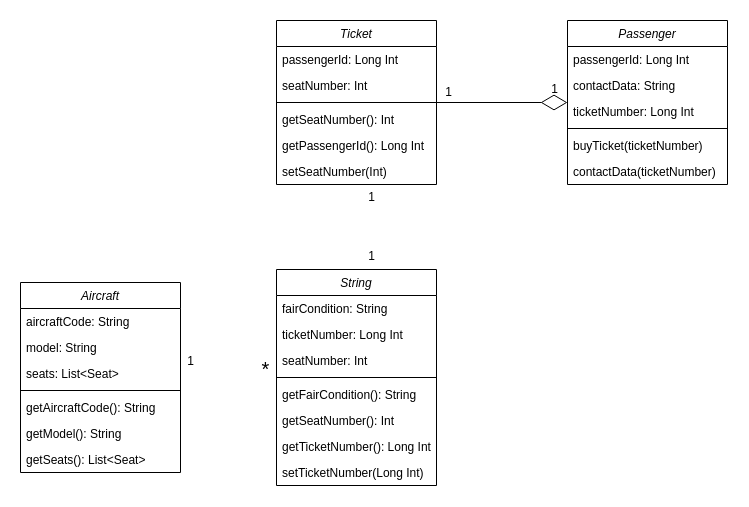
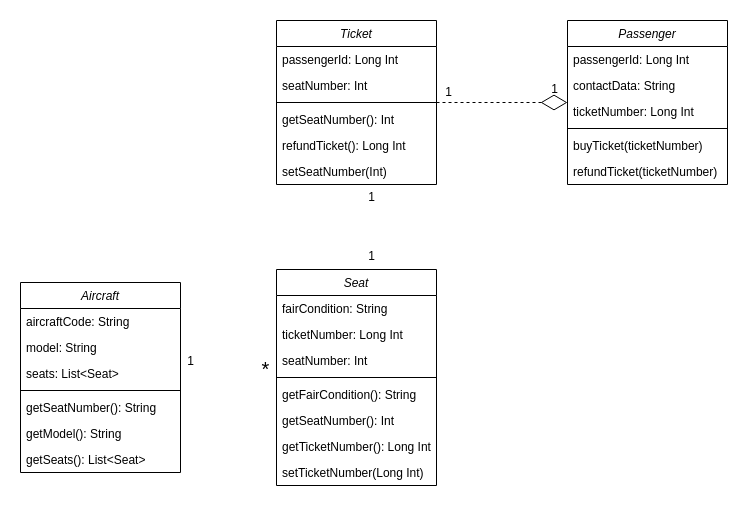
(489, 103) -> (489, 103)
(365, 146) -> (356, 146)
(655, 172) -> (657, 172)
(356, 283) -> (356, 283)
(104, 408) -> (99, 408)
